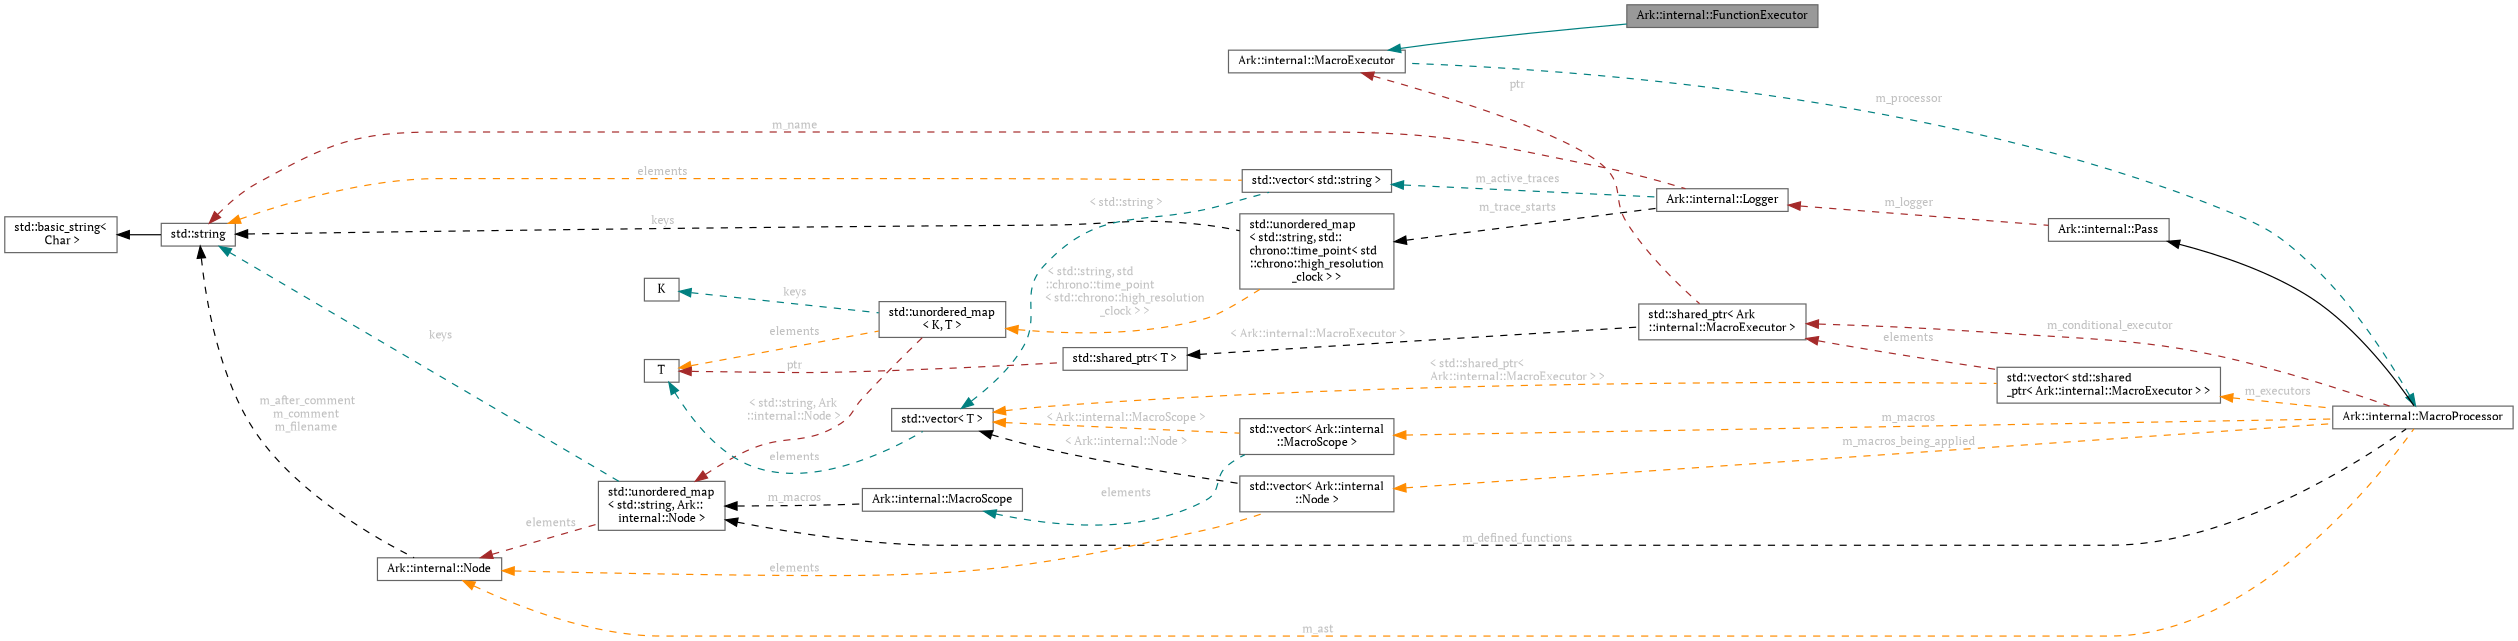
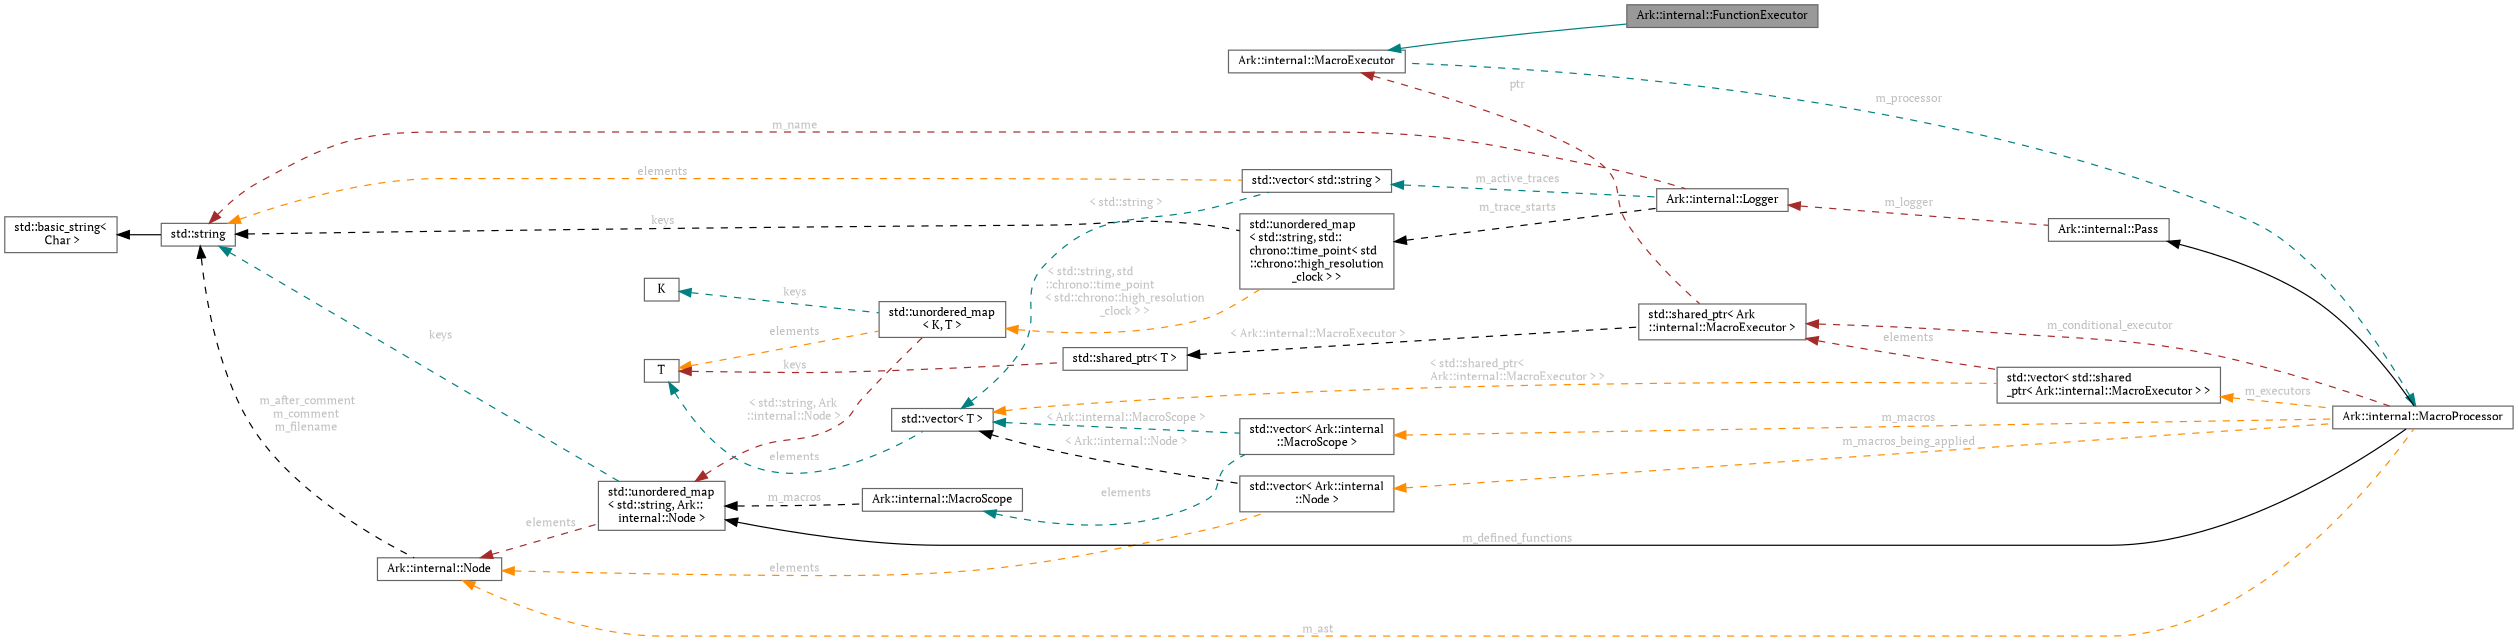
(794, 366) -> (794, 366)
(1123, 428) -> (1123, 428)
(1584, 545) -> (1584, 545)
